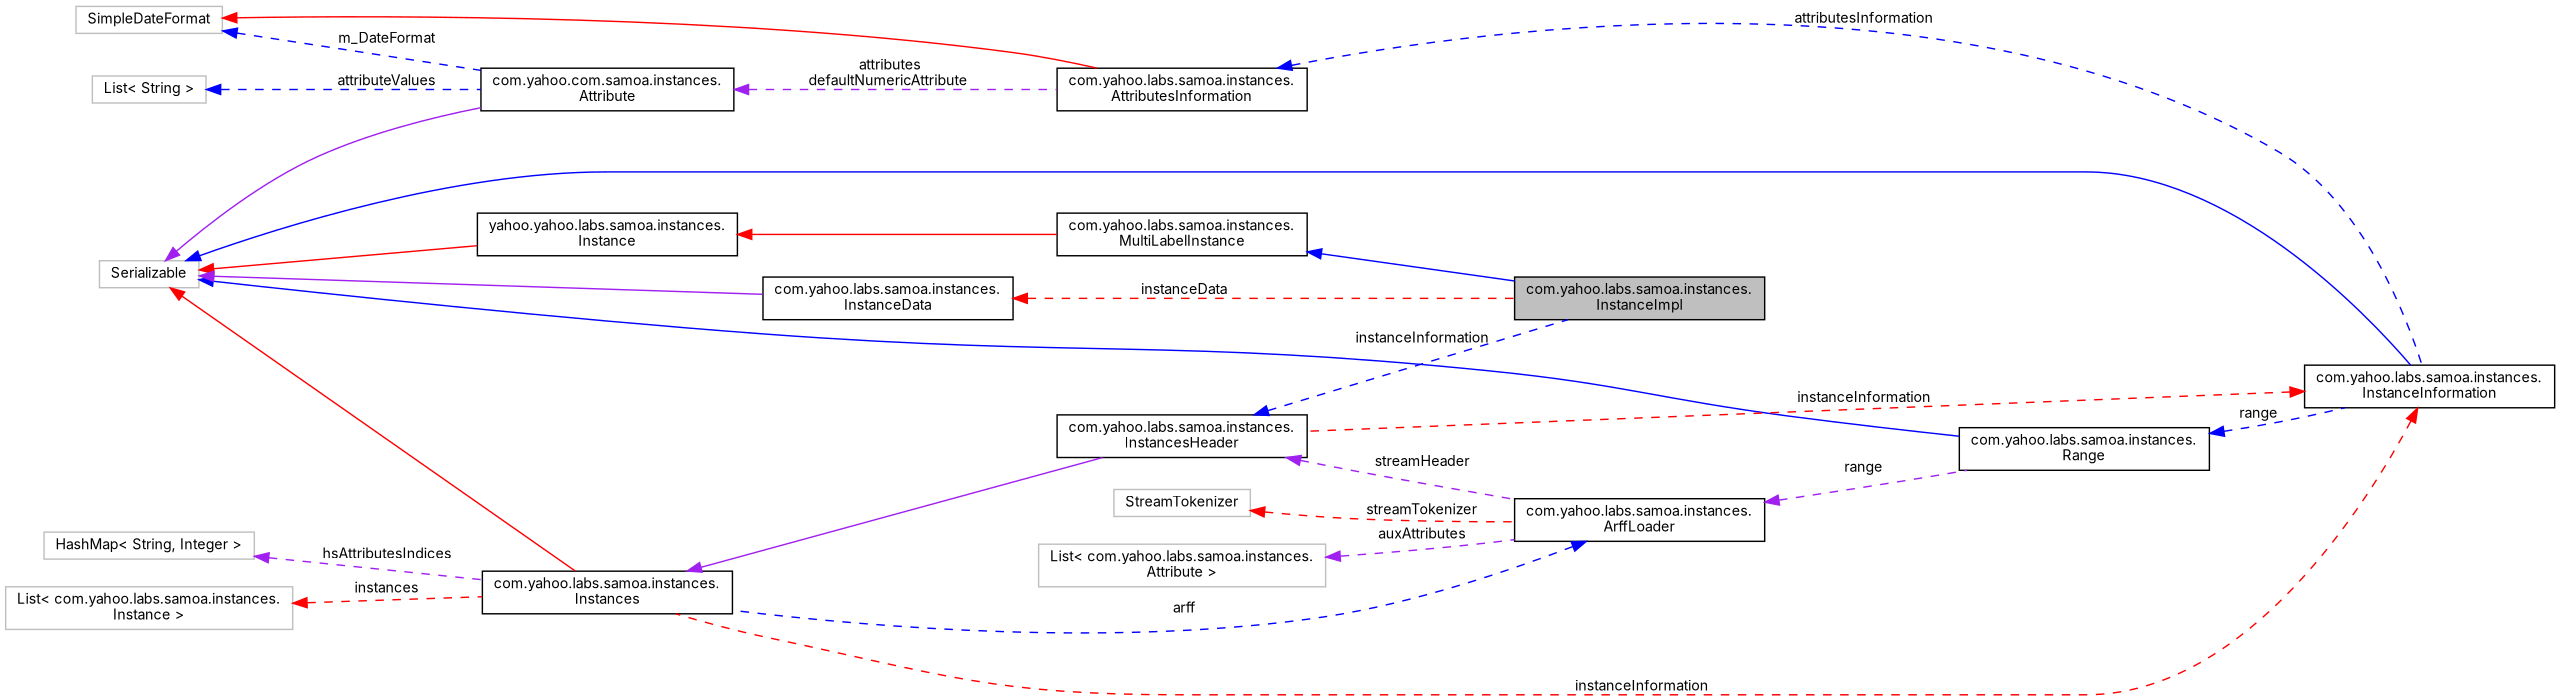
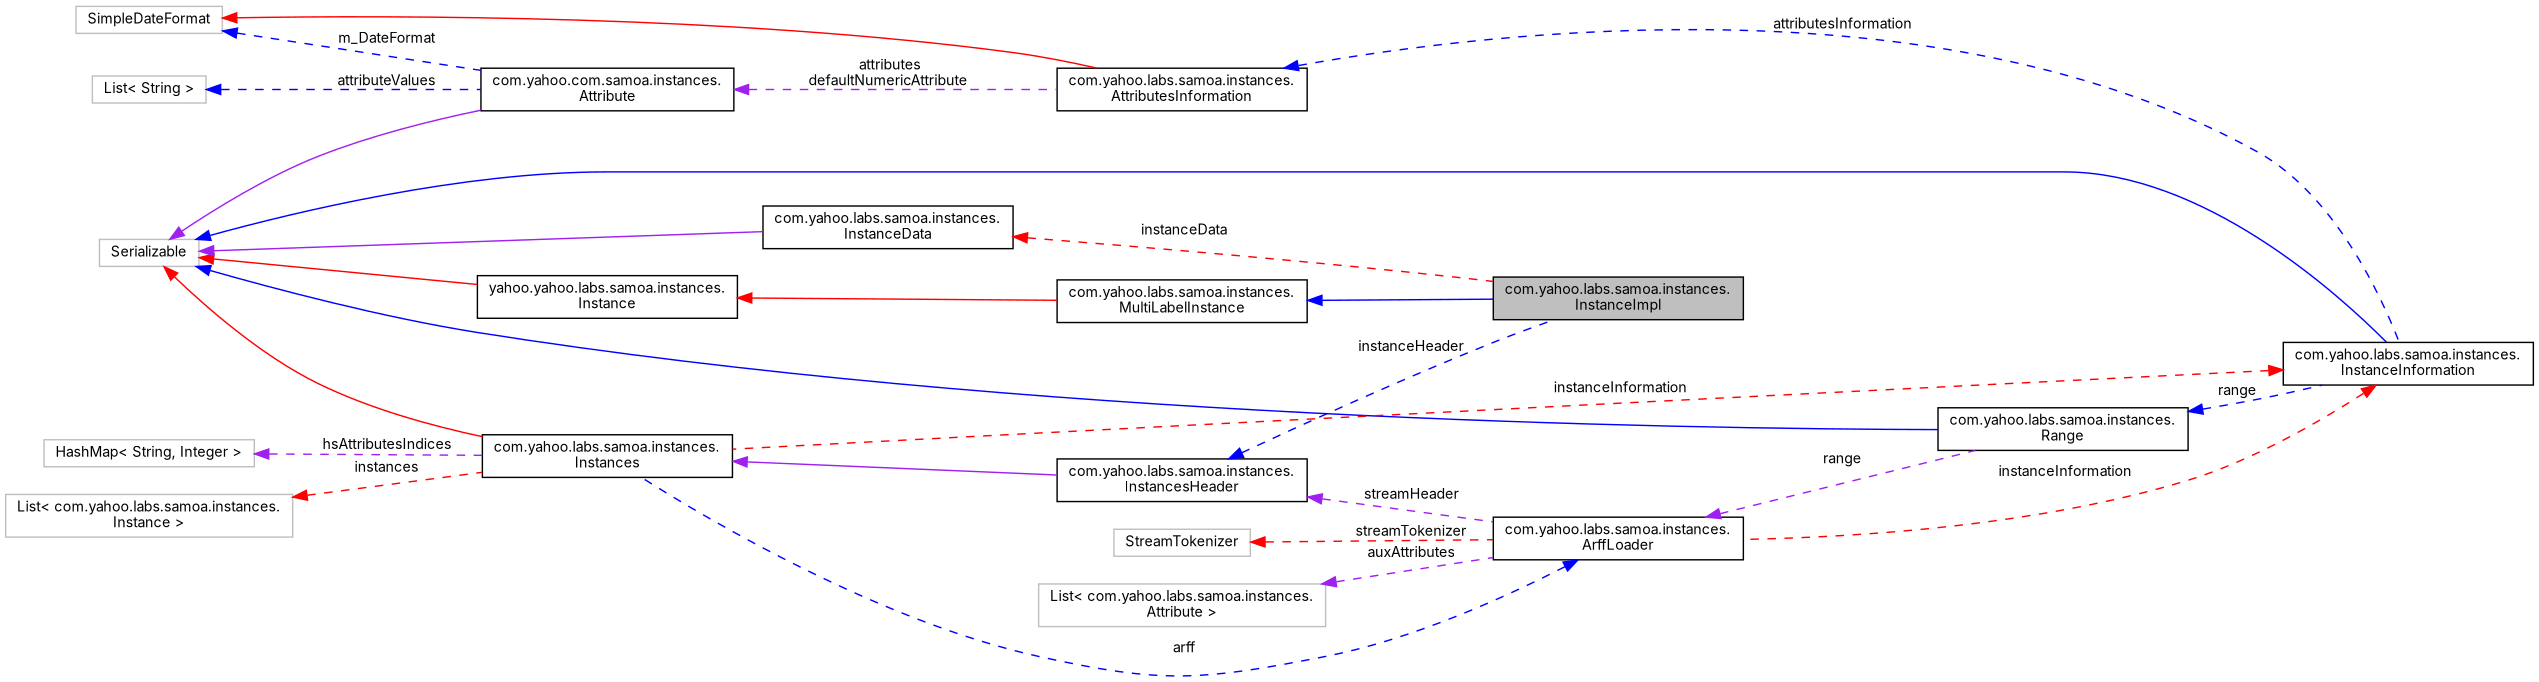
(1420, 339) -> (1409, 347)
(1823, 411) -> (2065, 510)
